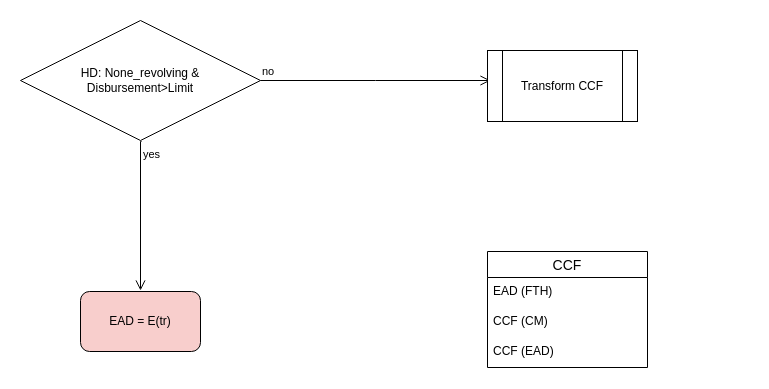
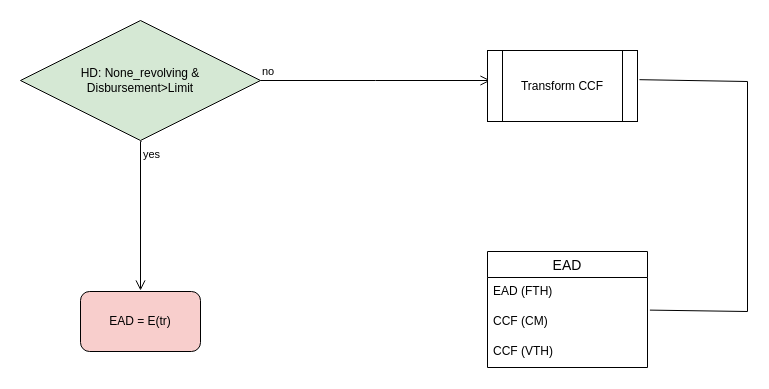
(141, 81) -> (141, 81)
none -> (748, 192)
(567, 265) -> (567, 265)
(522, 352) -> (522, 352)
